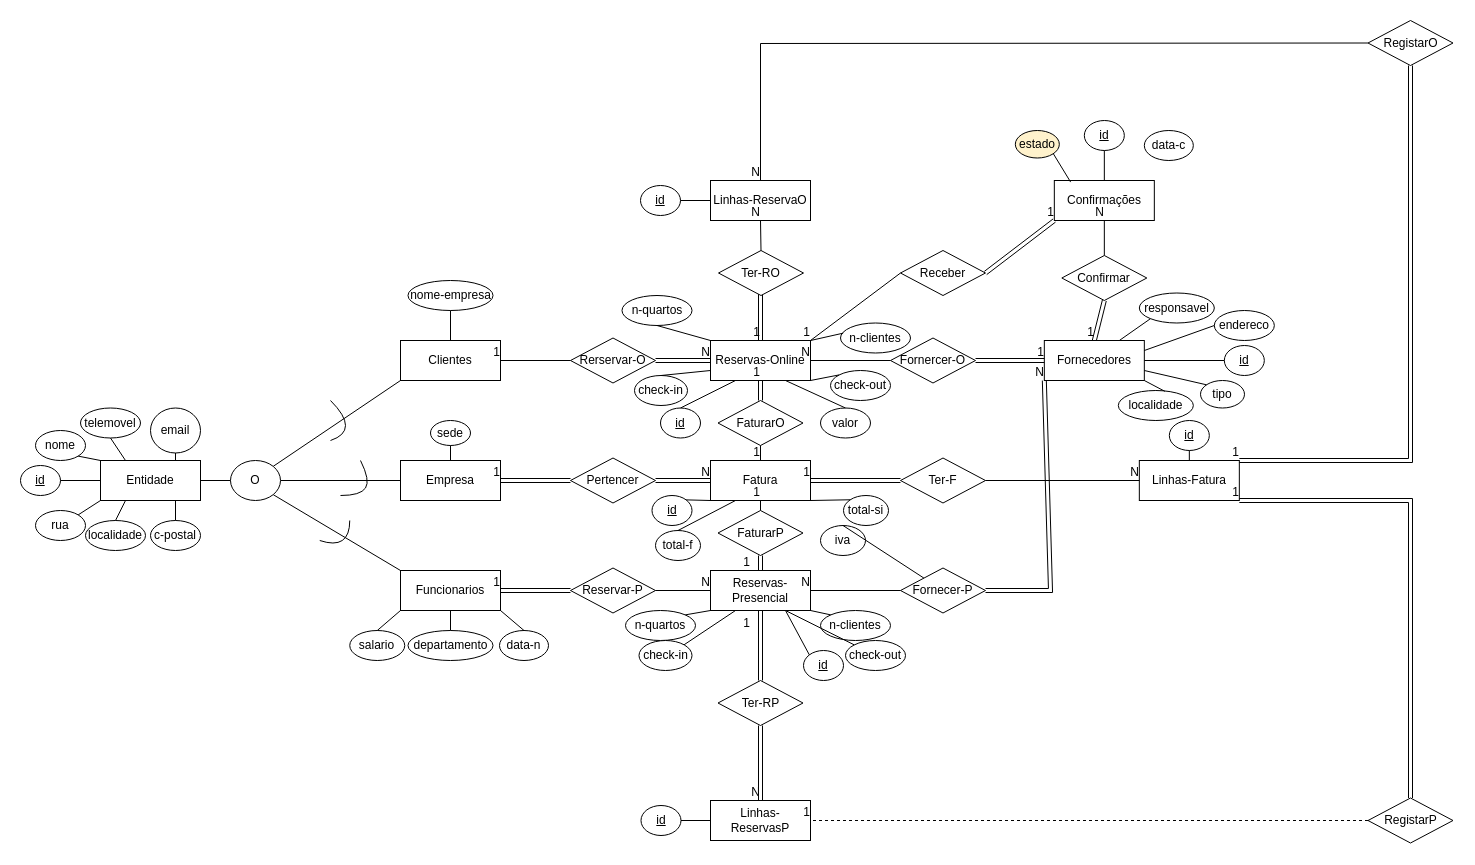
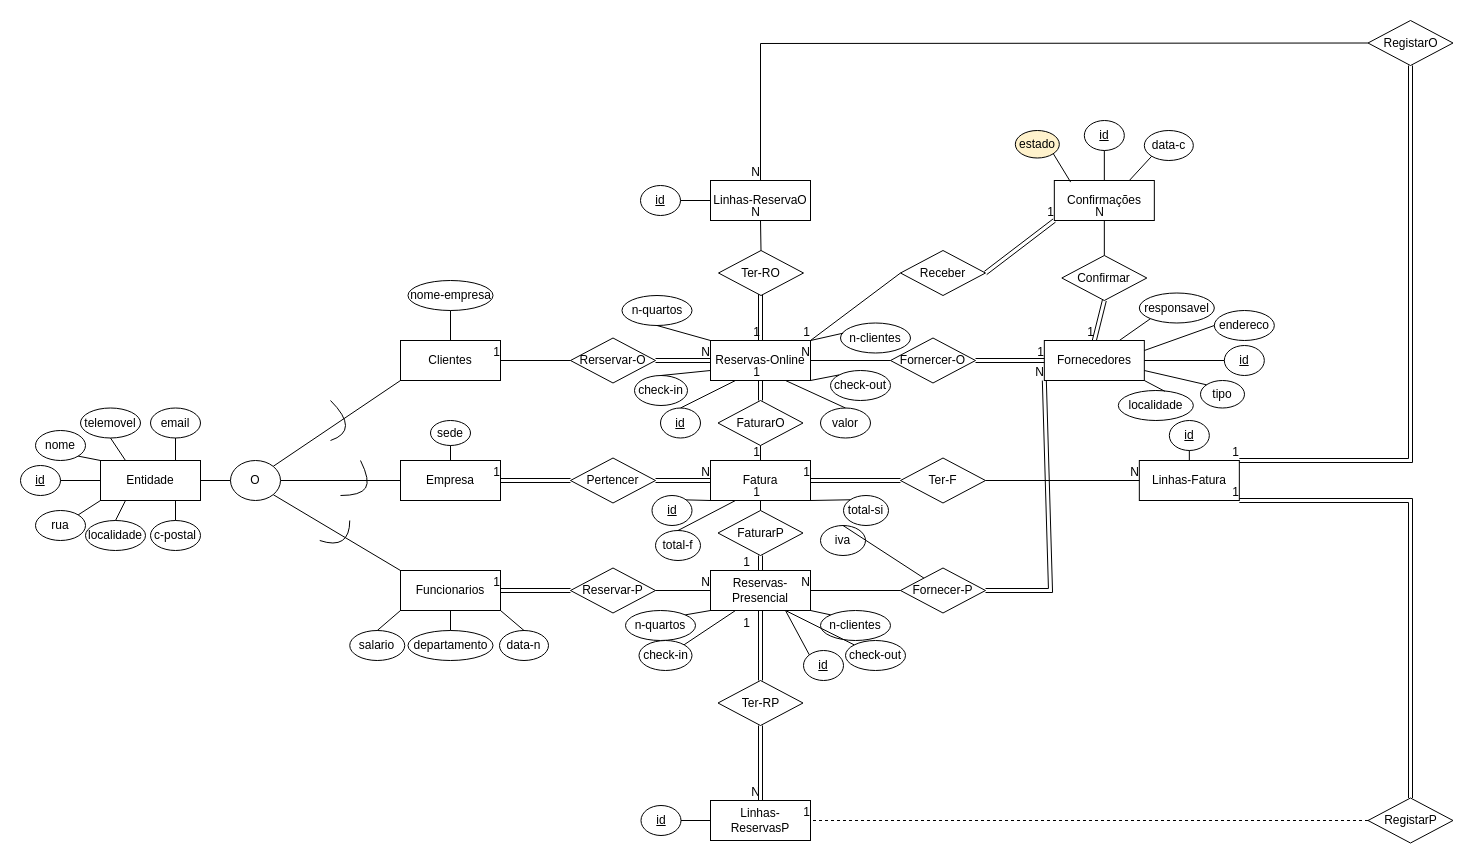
none -> (1141, 168)
(176, 431) -> (176, 423)
